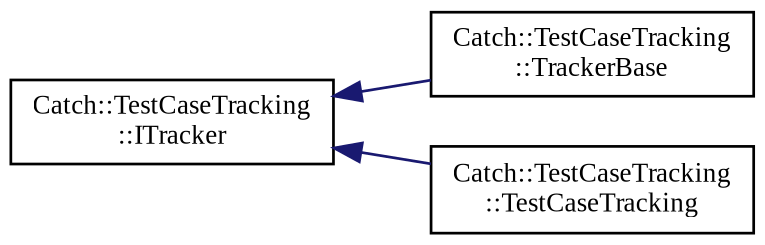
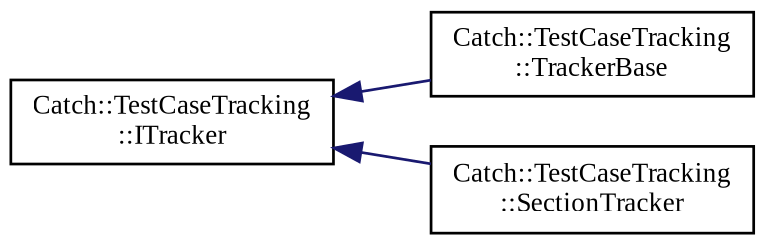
(592, 190) -> (592, 190)
